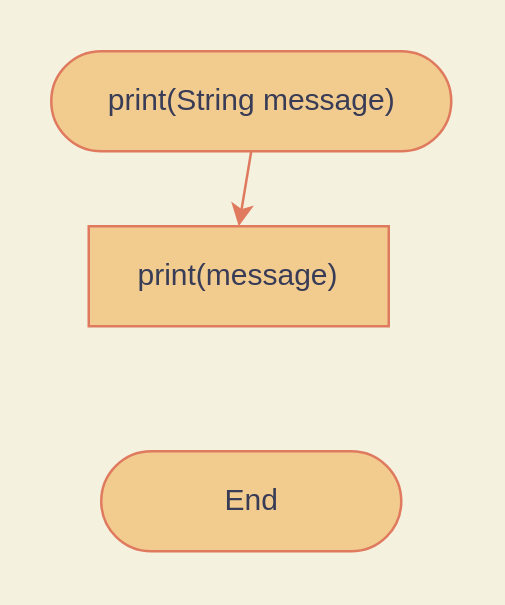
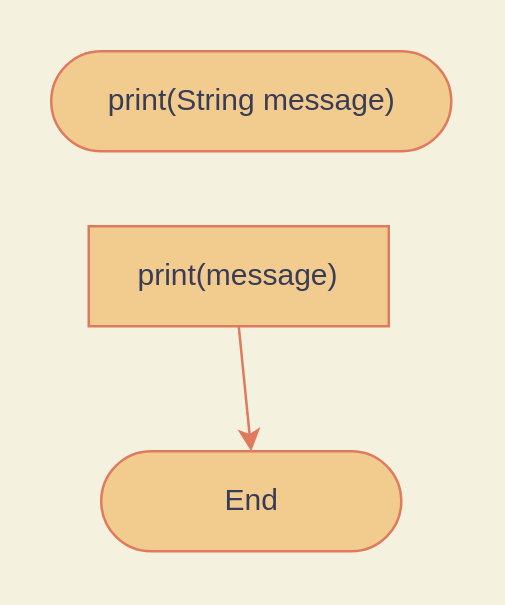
(246, 181) -> none
none -> (244, 380)
